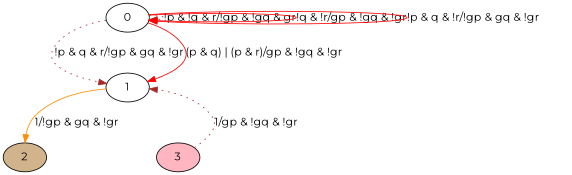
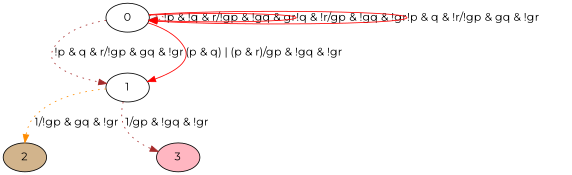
(58, 100) -> (58, 100)
(204, 108) -> (127, 131)
